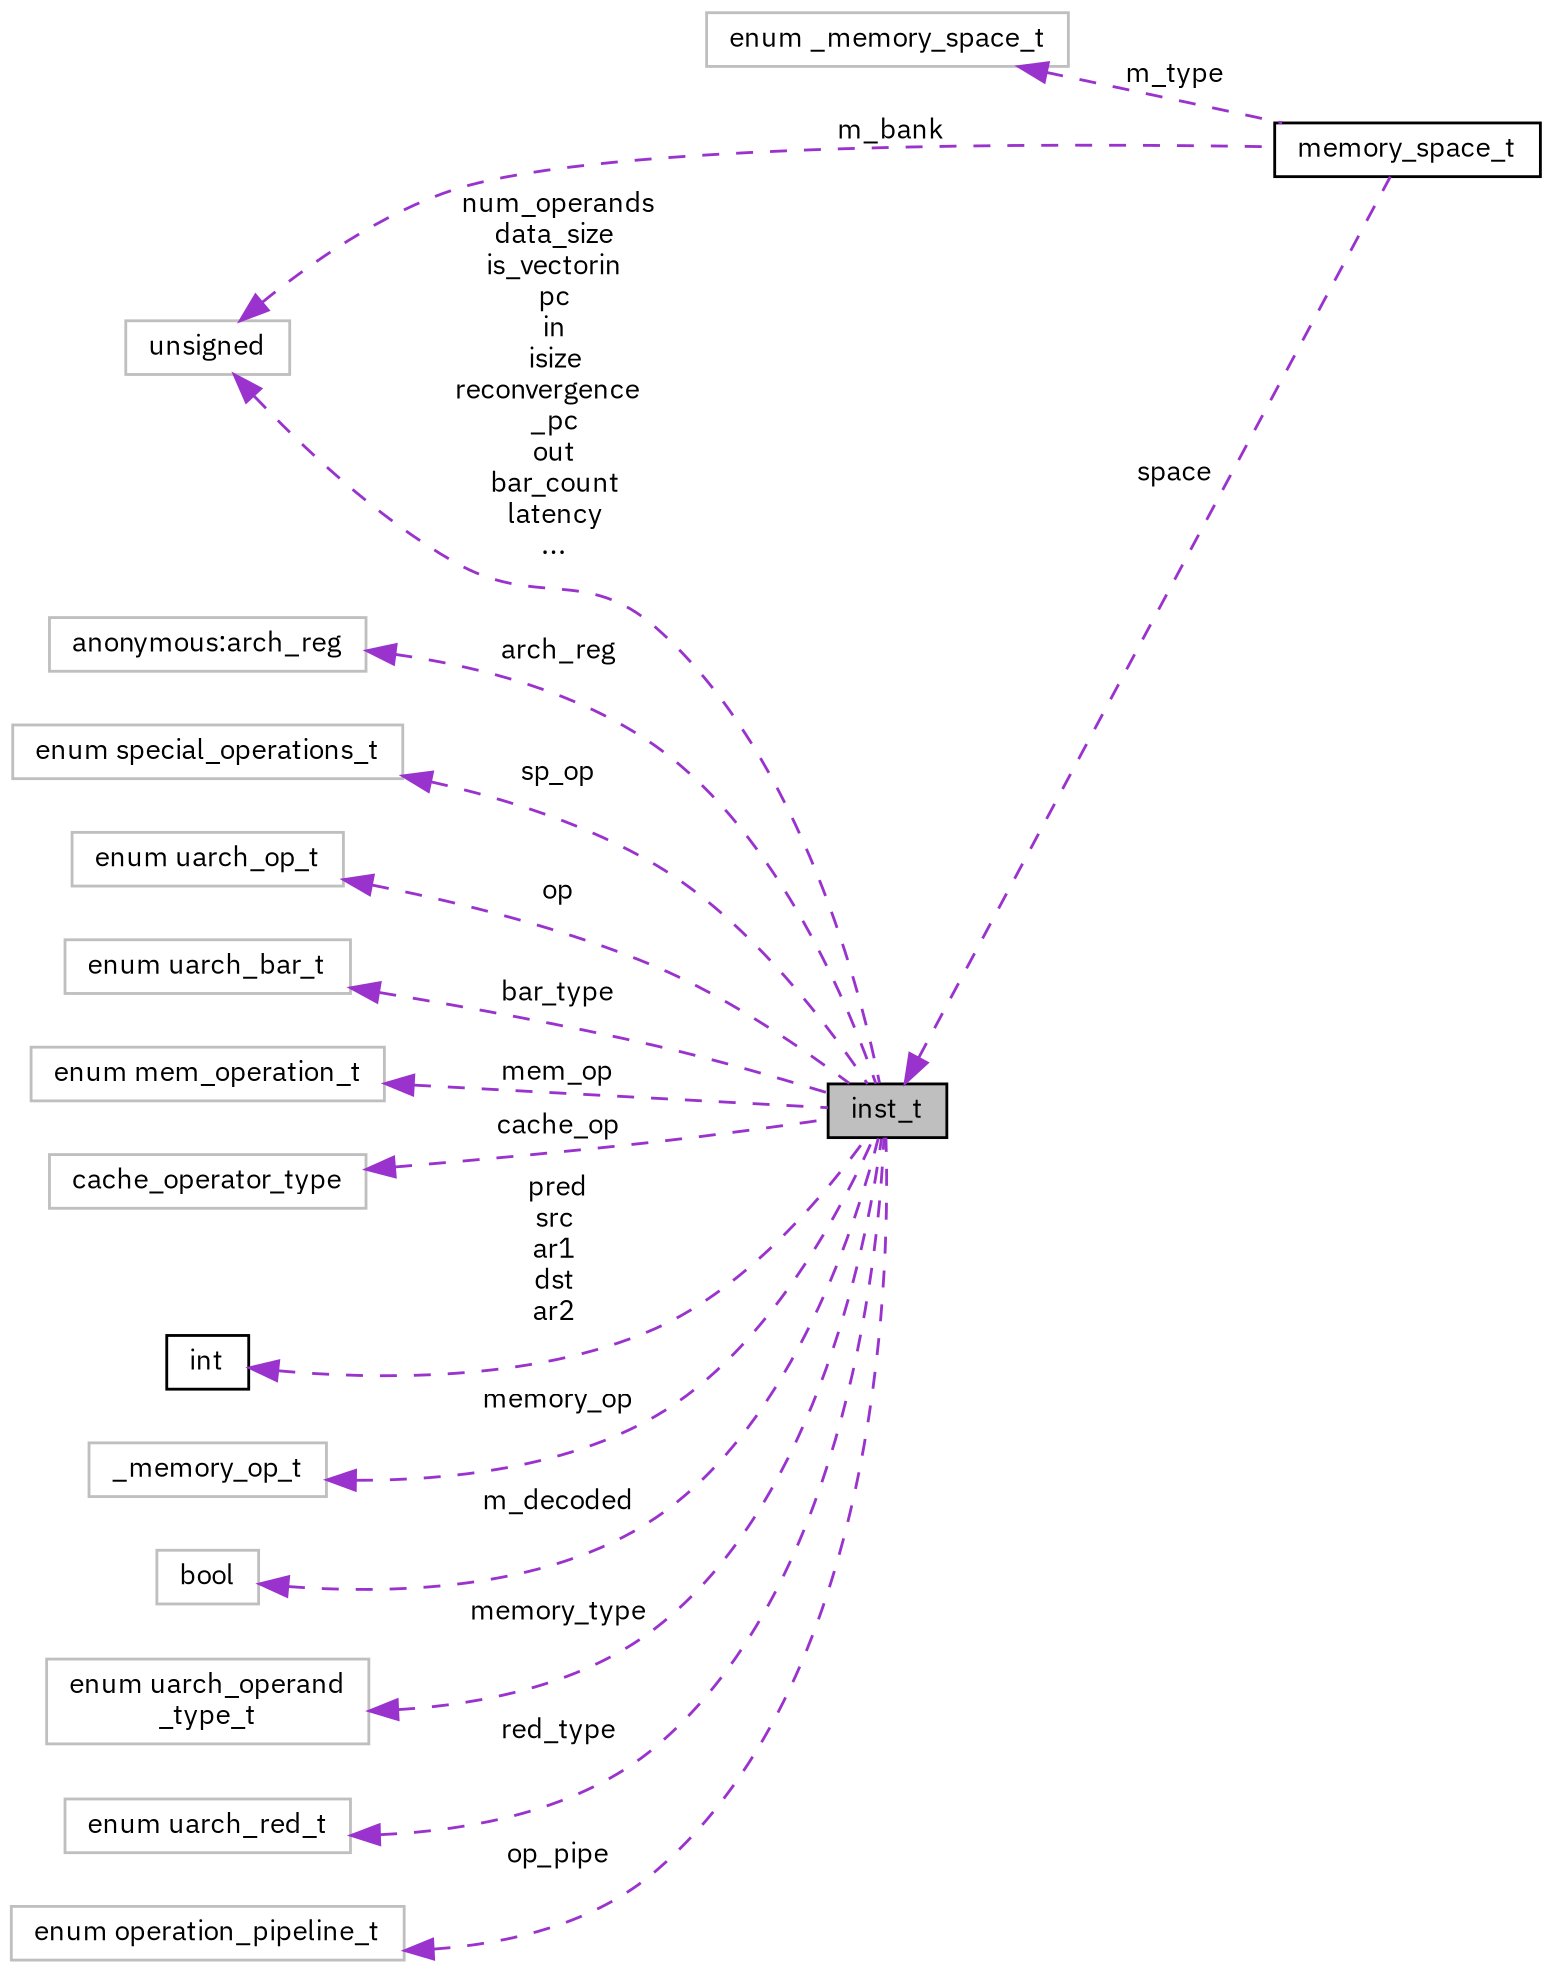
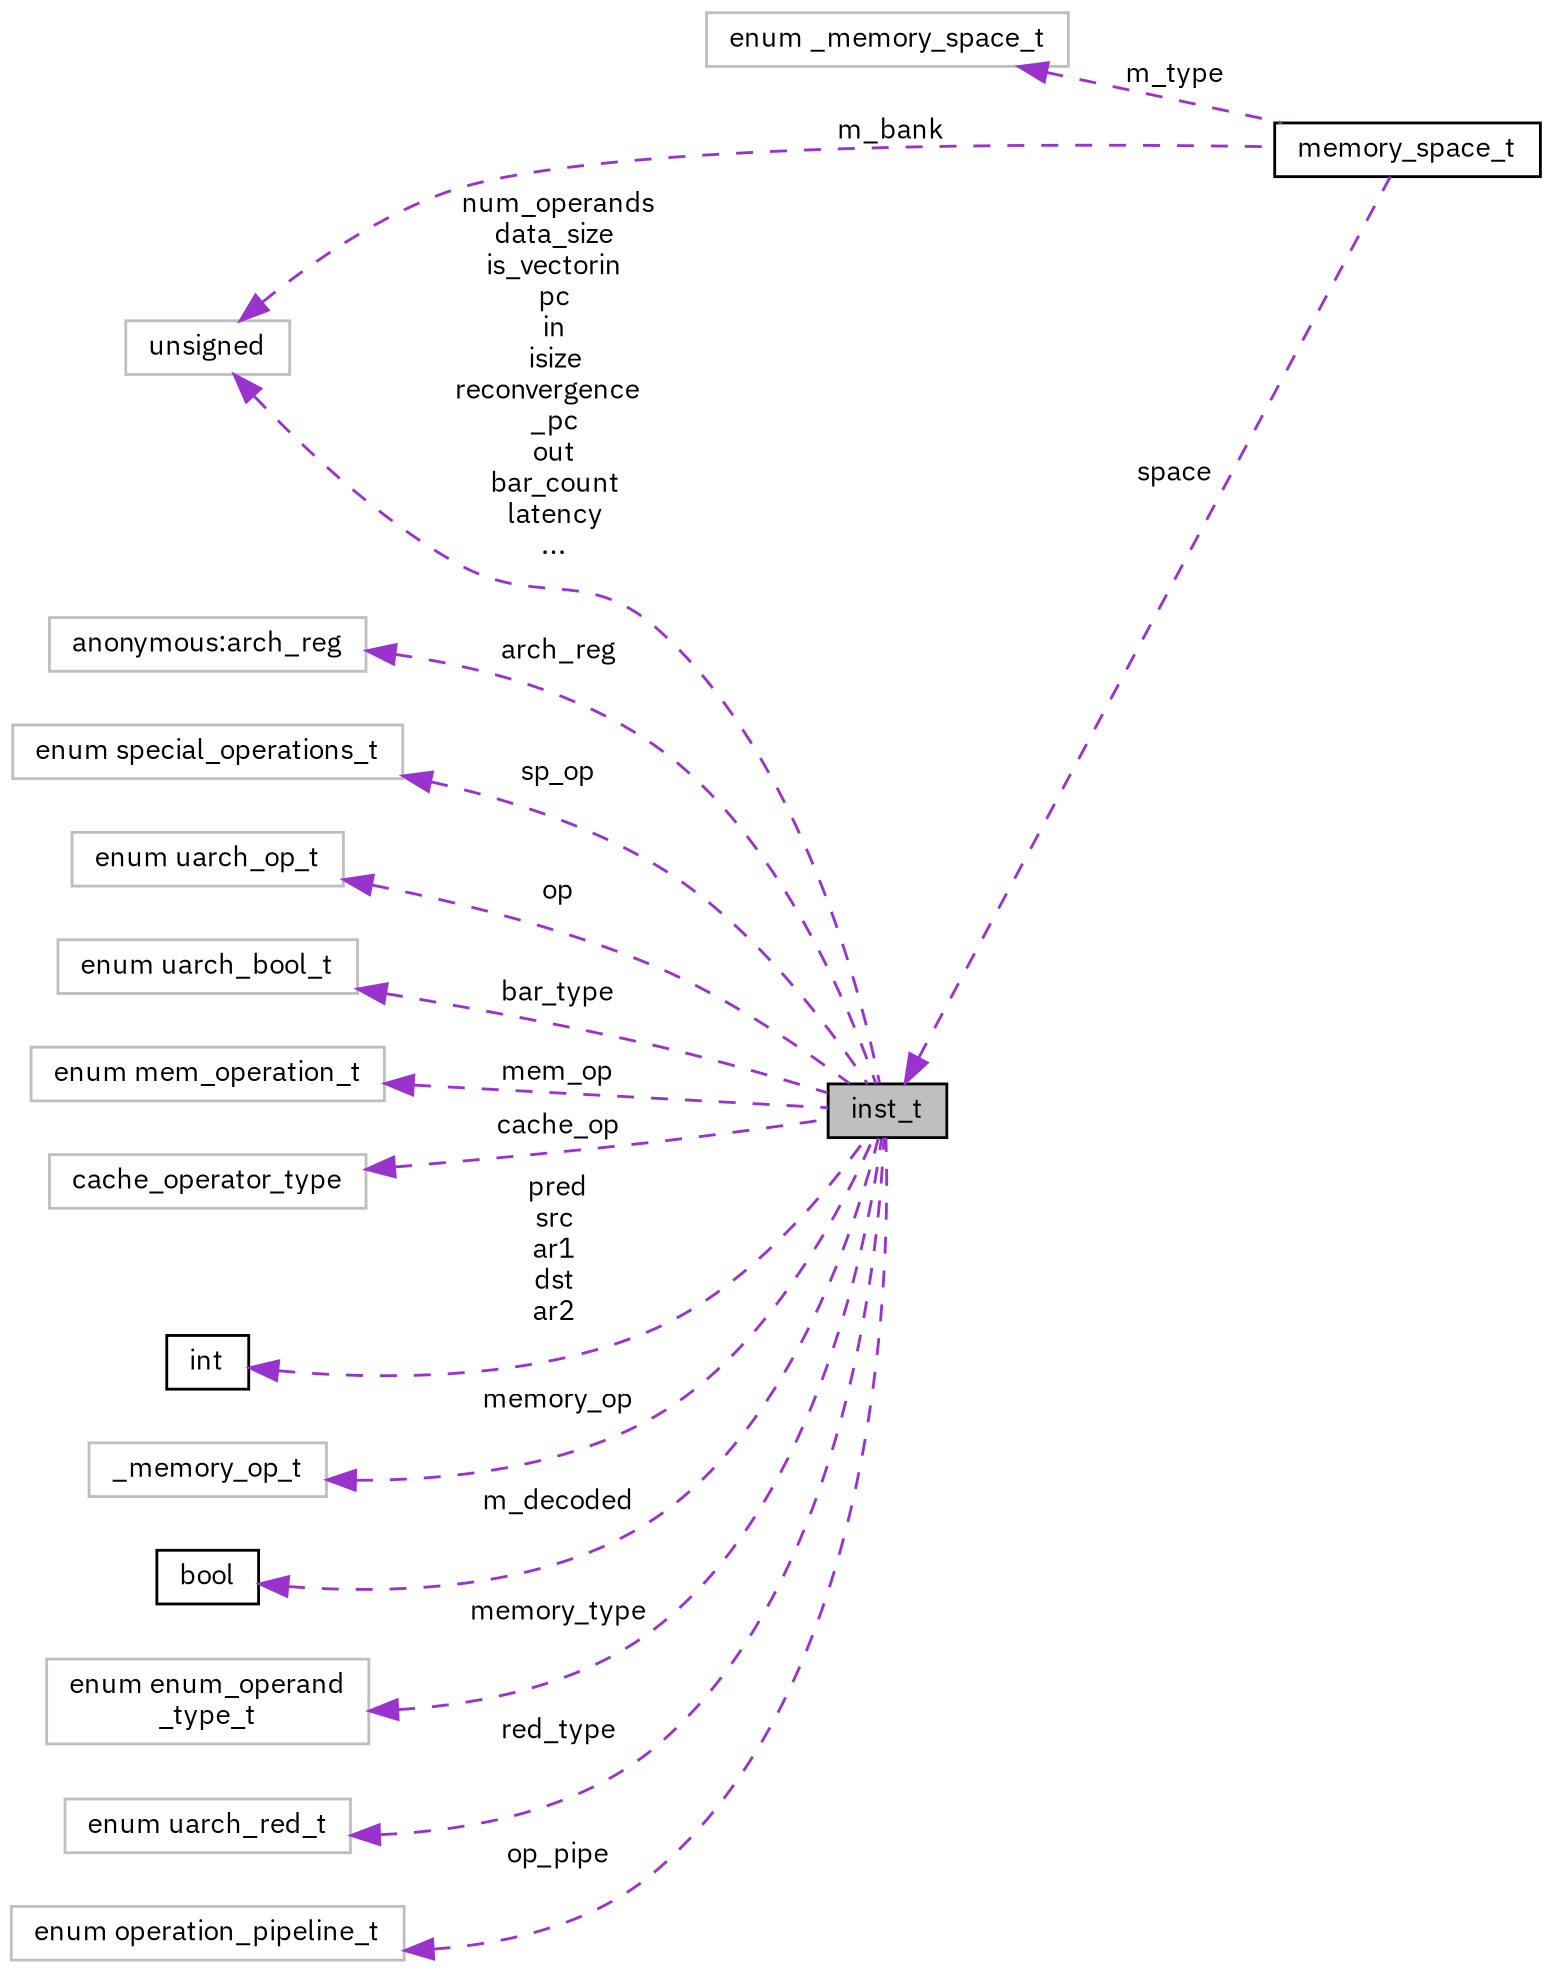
(208, 967) -> (208, 967)
(208, 1577) -> (208, 1577)
(208, 1701) -> (208, 1701)
